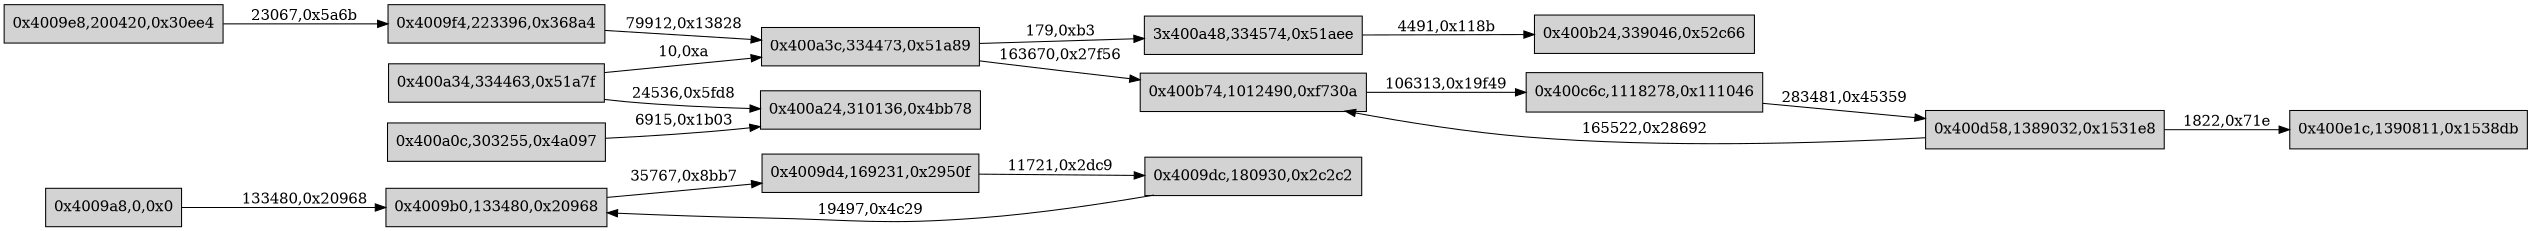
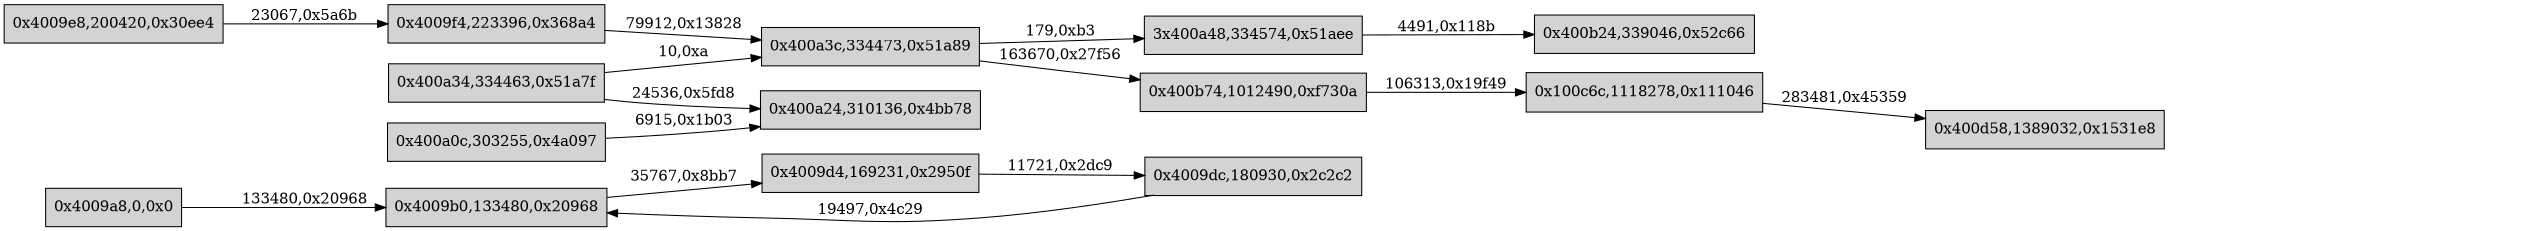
(1644, 92) -> (1644, 92)
(2409, 130) -> none
(1640, 143) -> none
